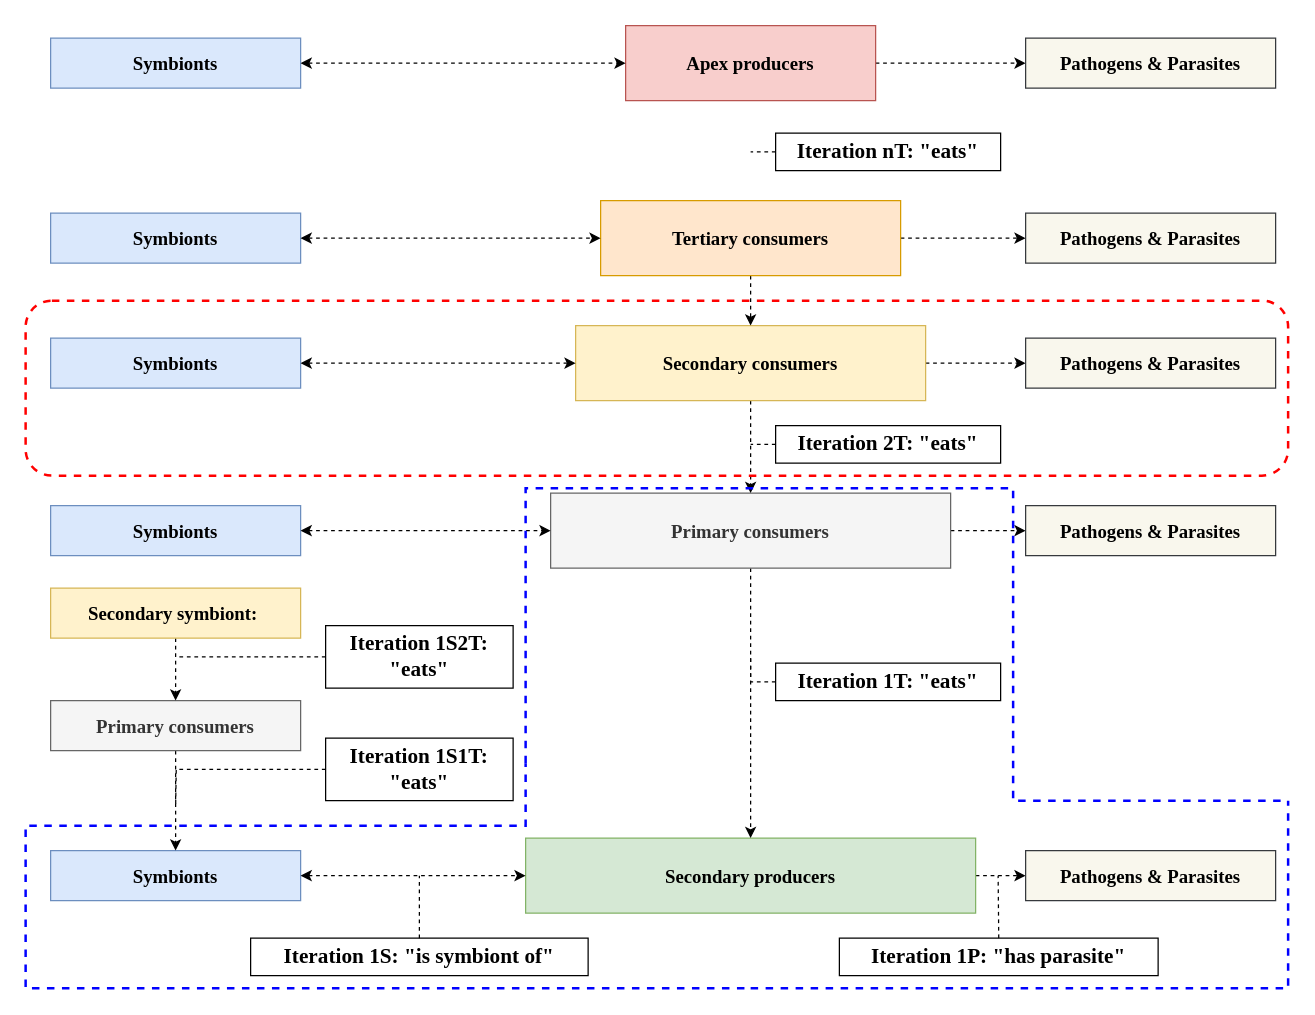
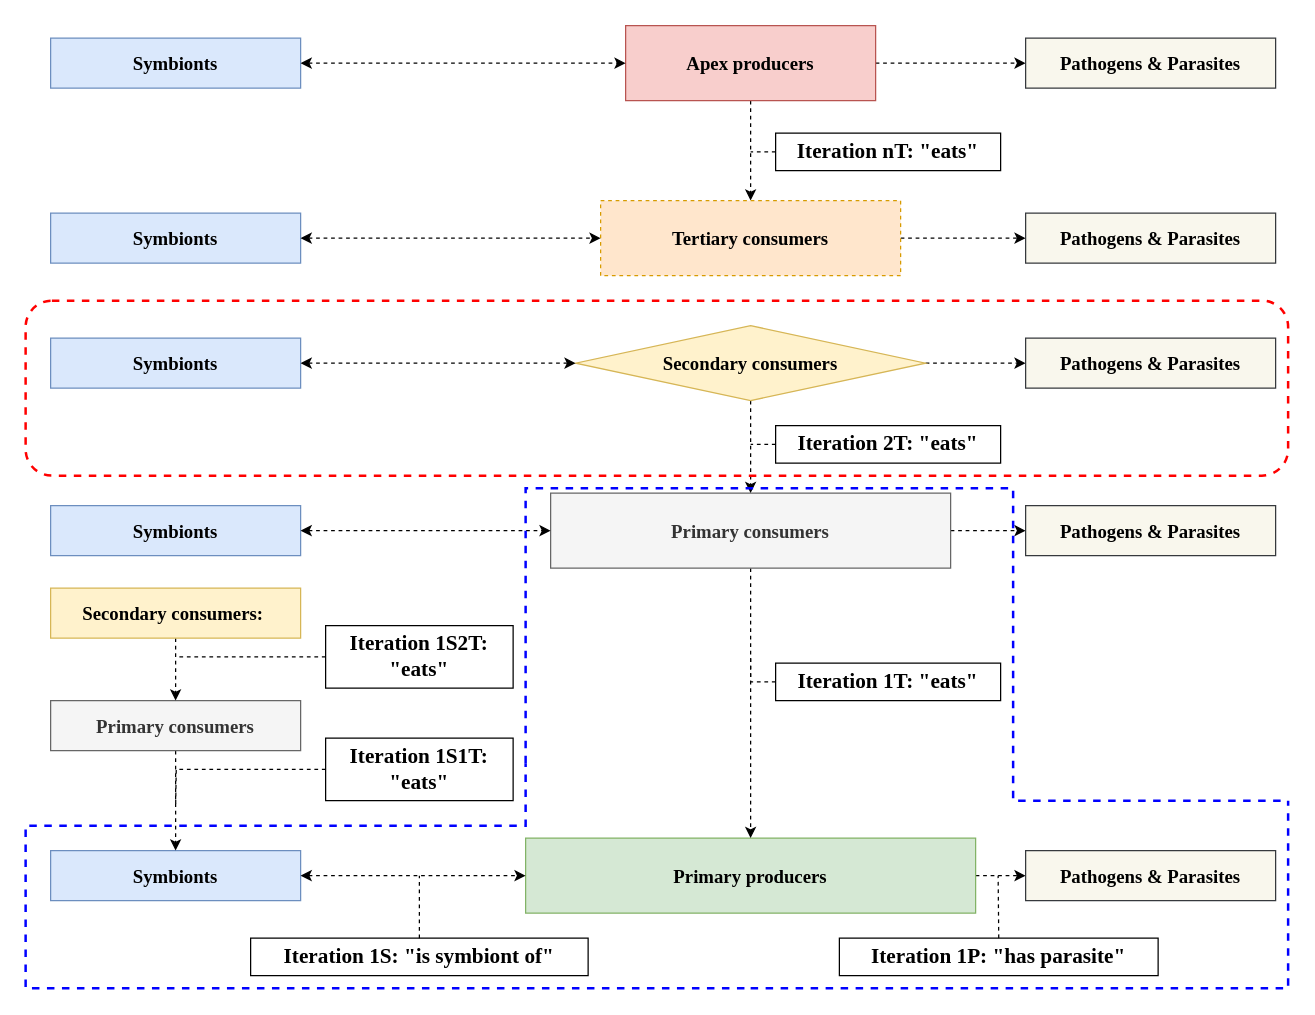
none -> (751, 147)
(751, 238) -> (751, 238)
(751, 297) -> none
(751, 363) -> (751, 363)
(176, 613) -> (176, 613)
(751, 876) -> (751, 876)
